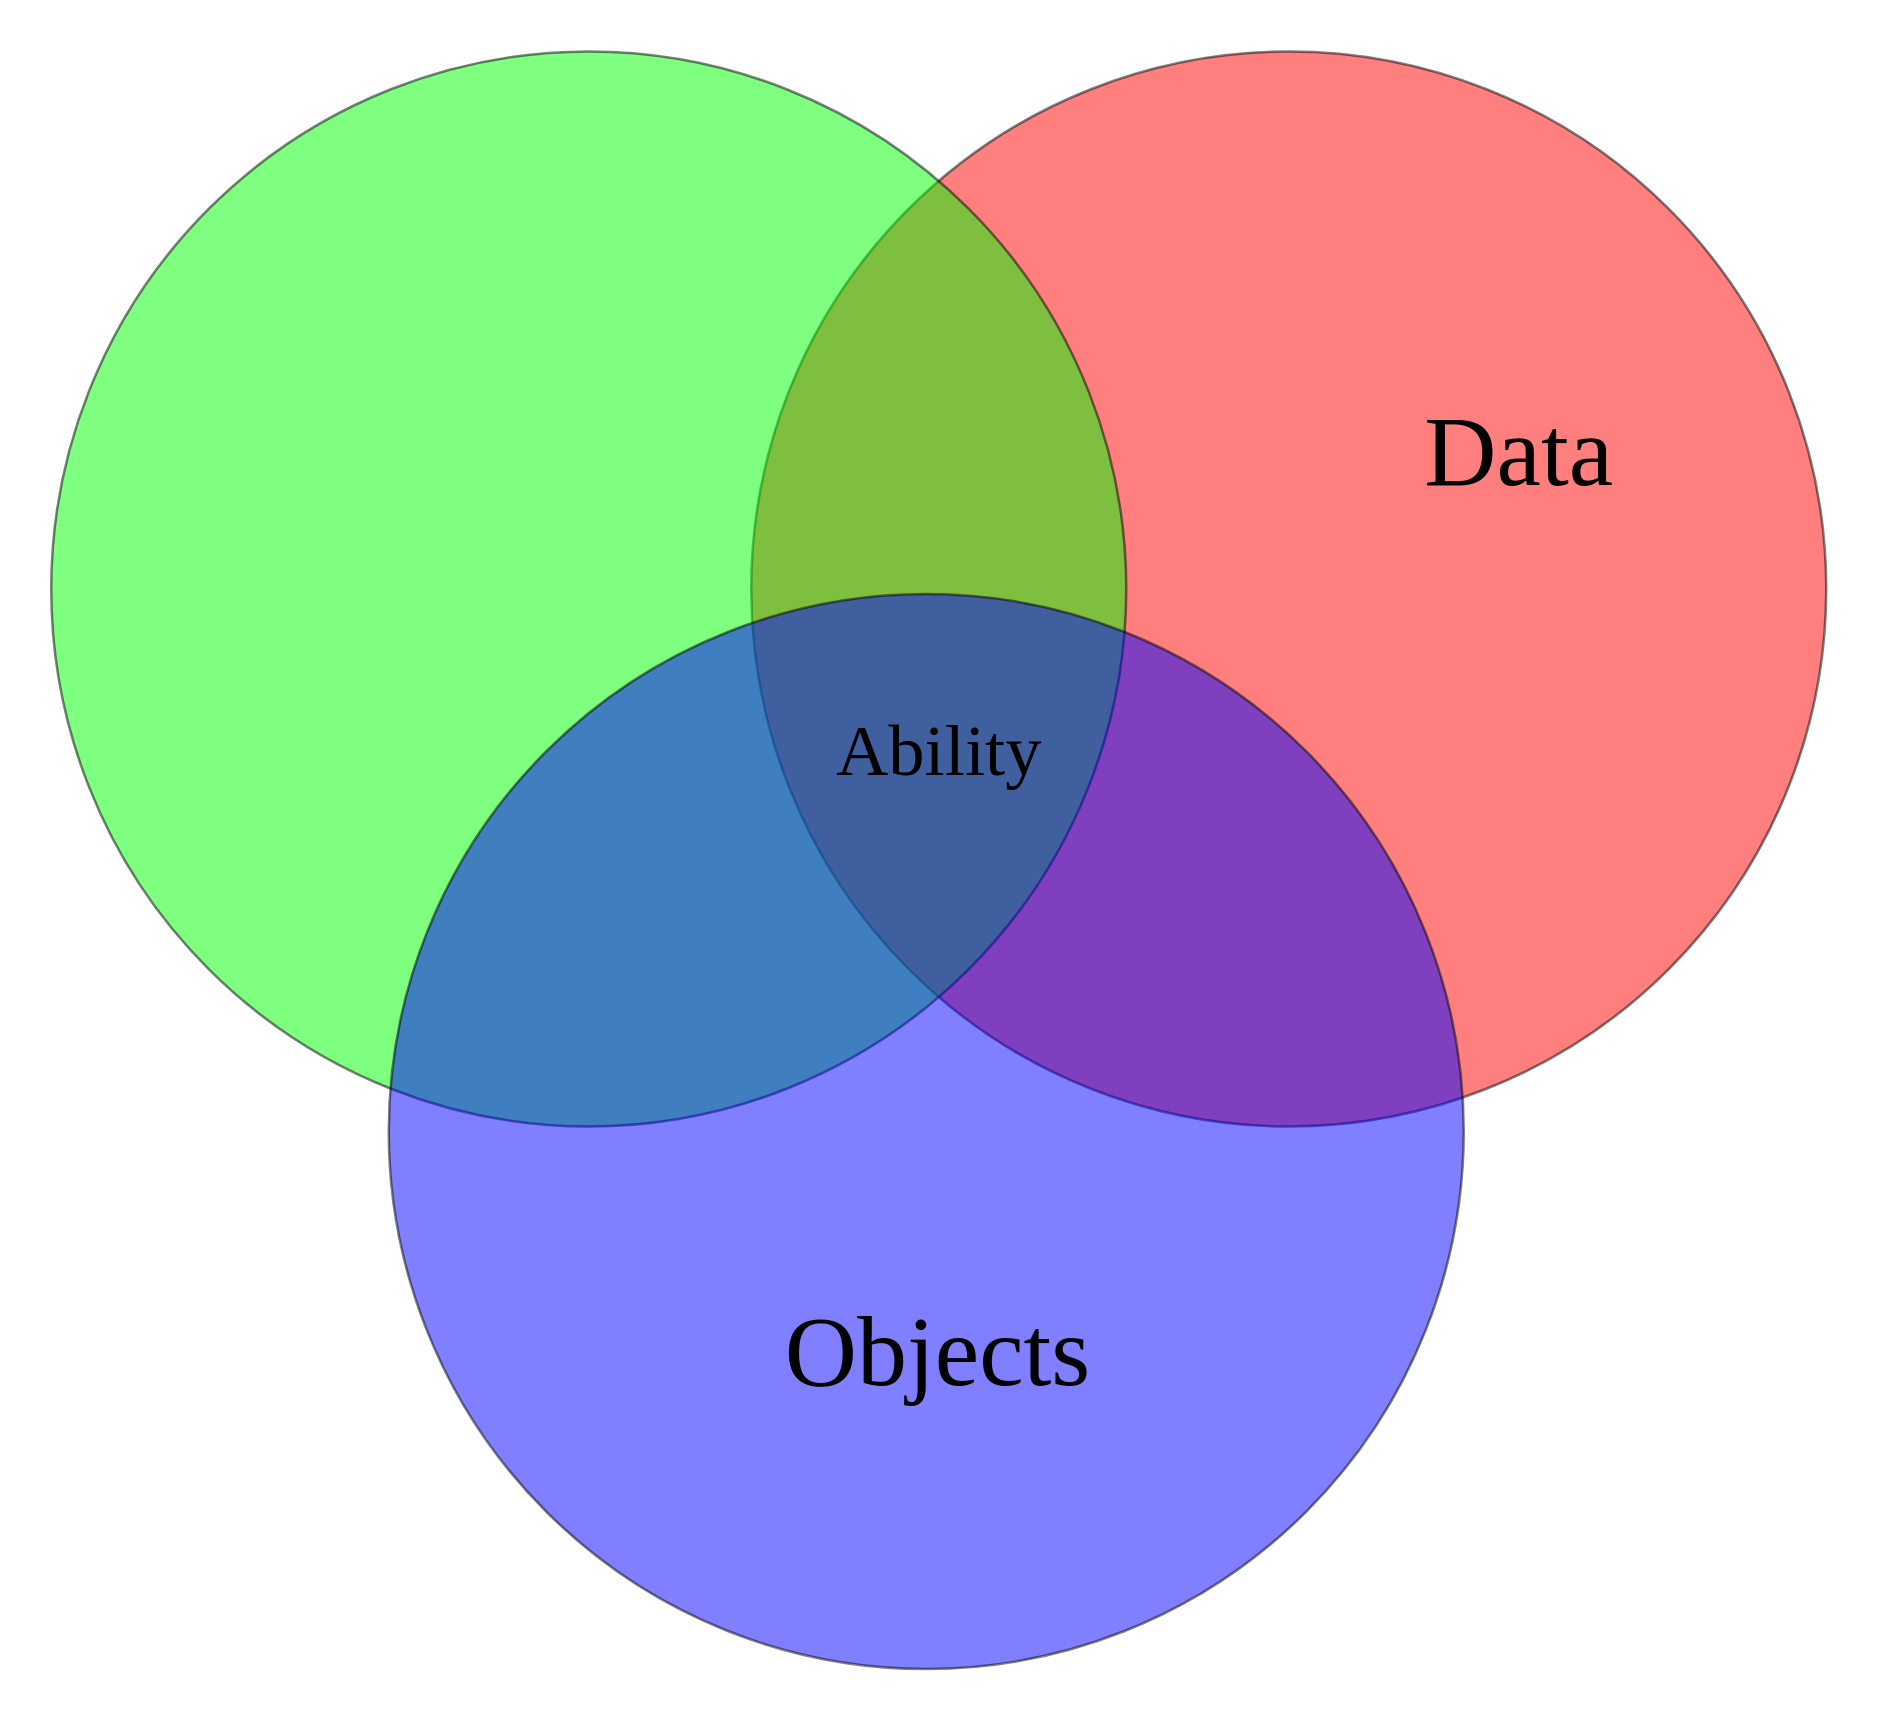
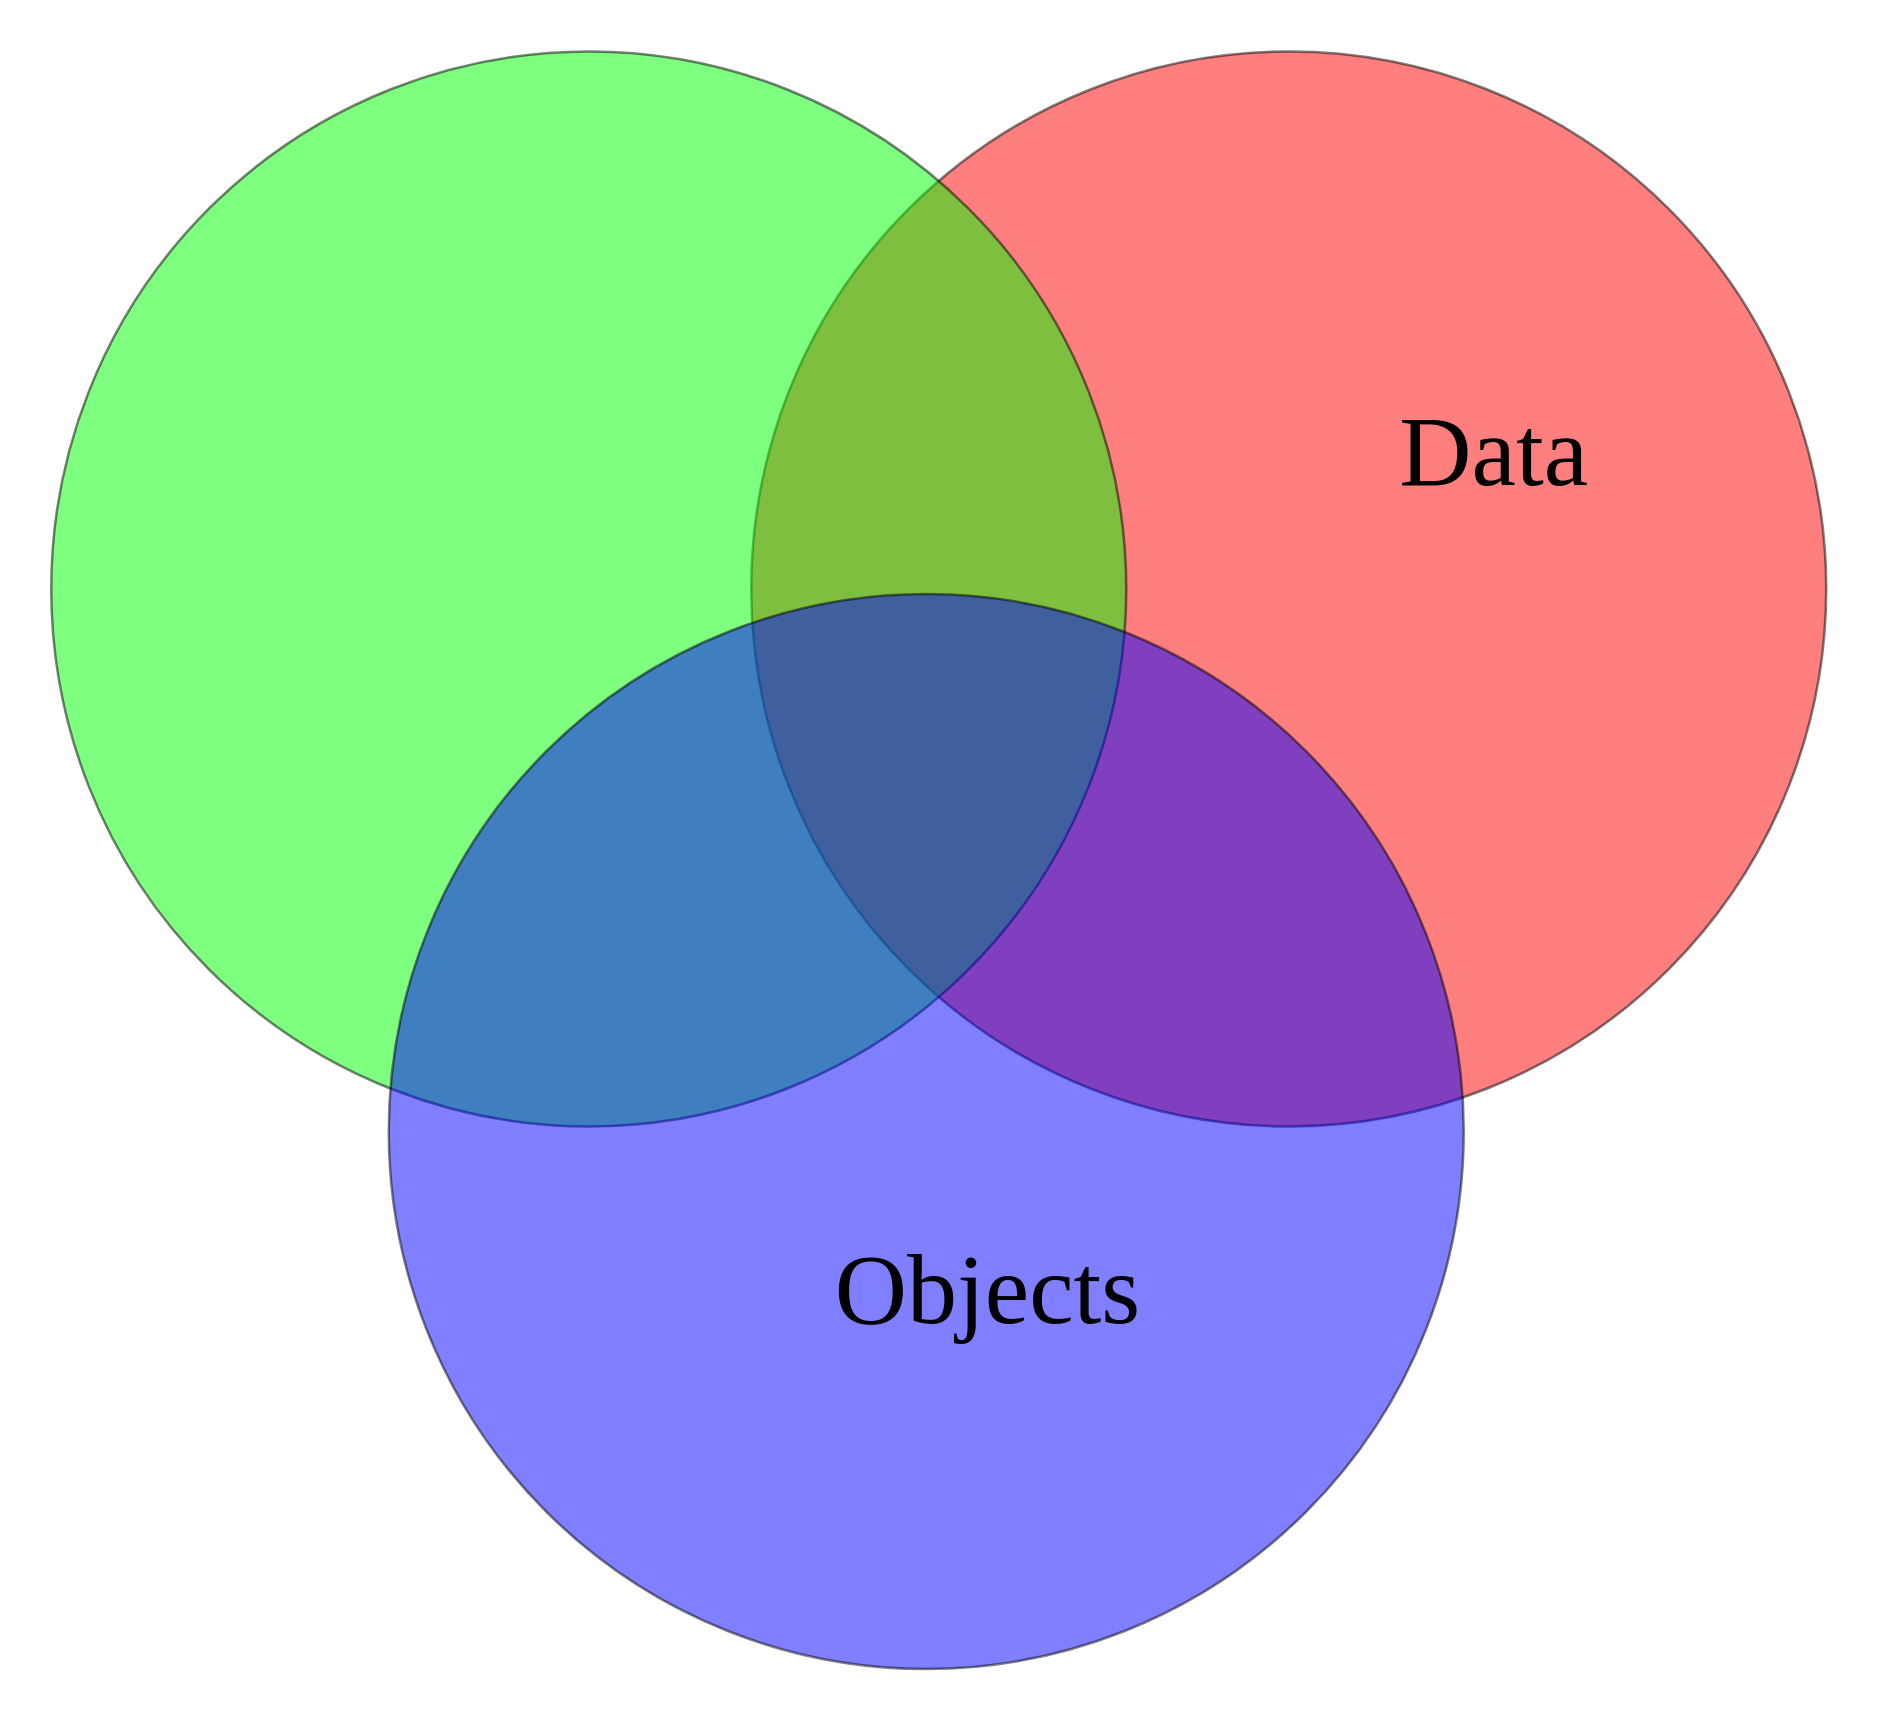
(1520, 451) -> (1495, 451)
(940, 751) -> none
(939, 1351) -> (989, 1289)
